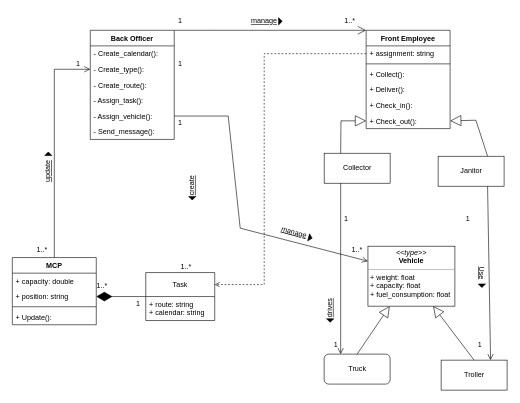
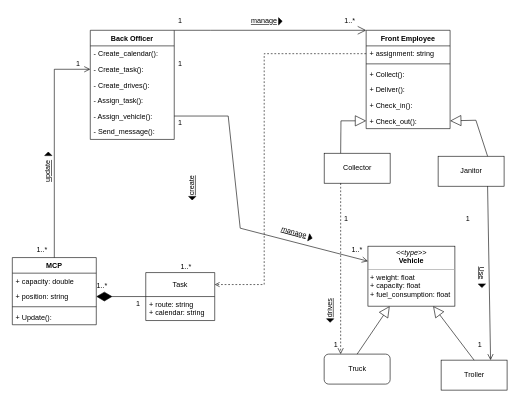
(124, 70) -> (124, 70)
(126, 85) -> (127, 85)
(341, 268) -> (341, 268)
